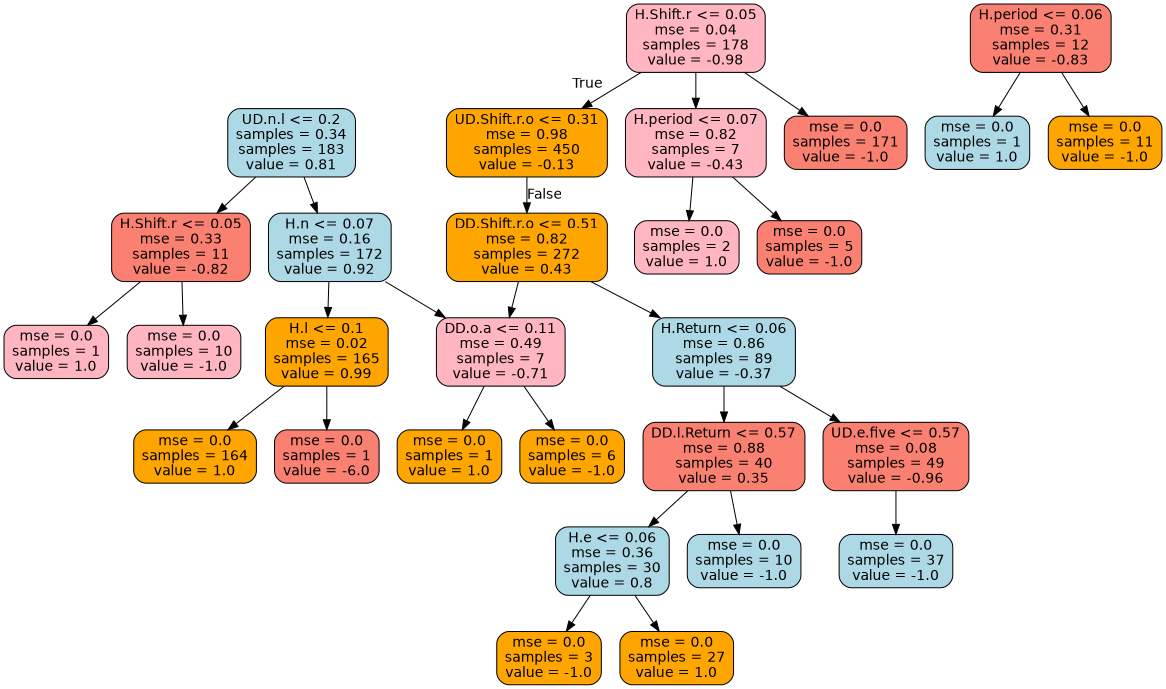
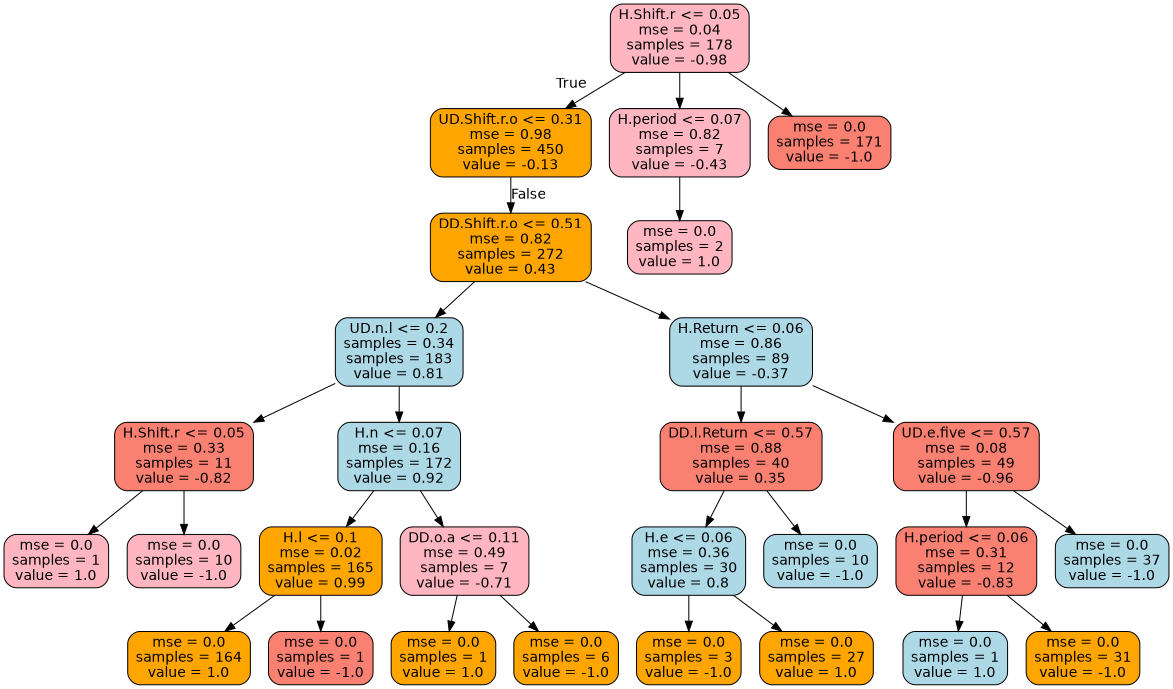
(1105, 143) -> (1083, 658)
(809, 247) -> none
(515, 295) -> (459, 296)
(327, 457) -> (321, 658)
none -> (966, 504)
